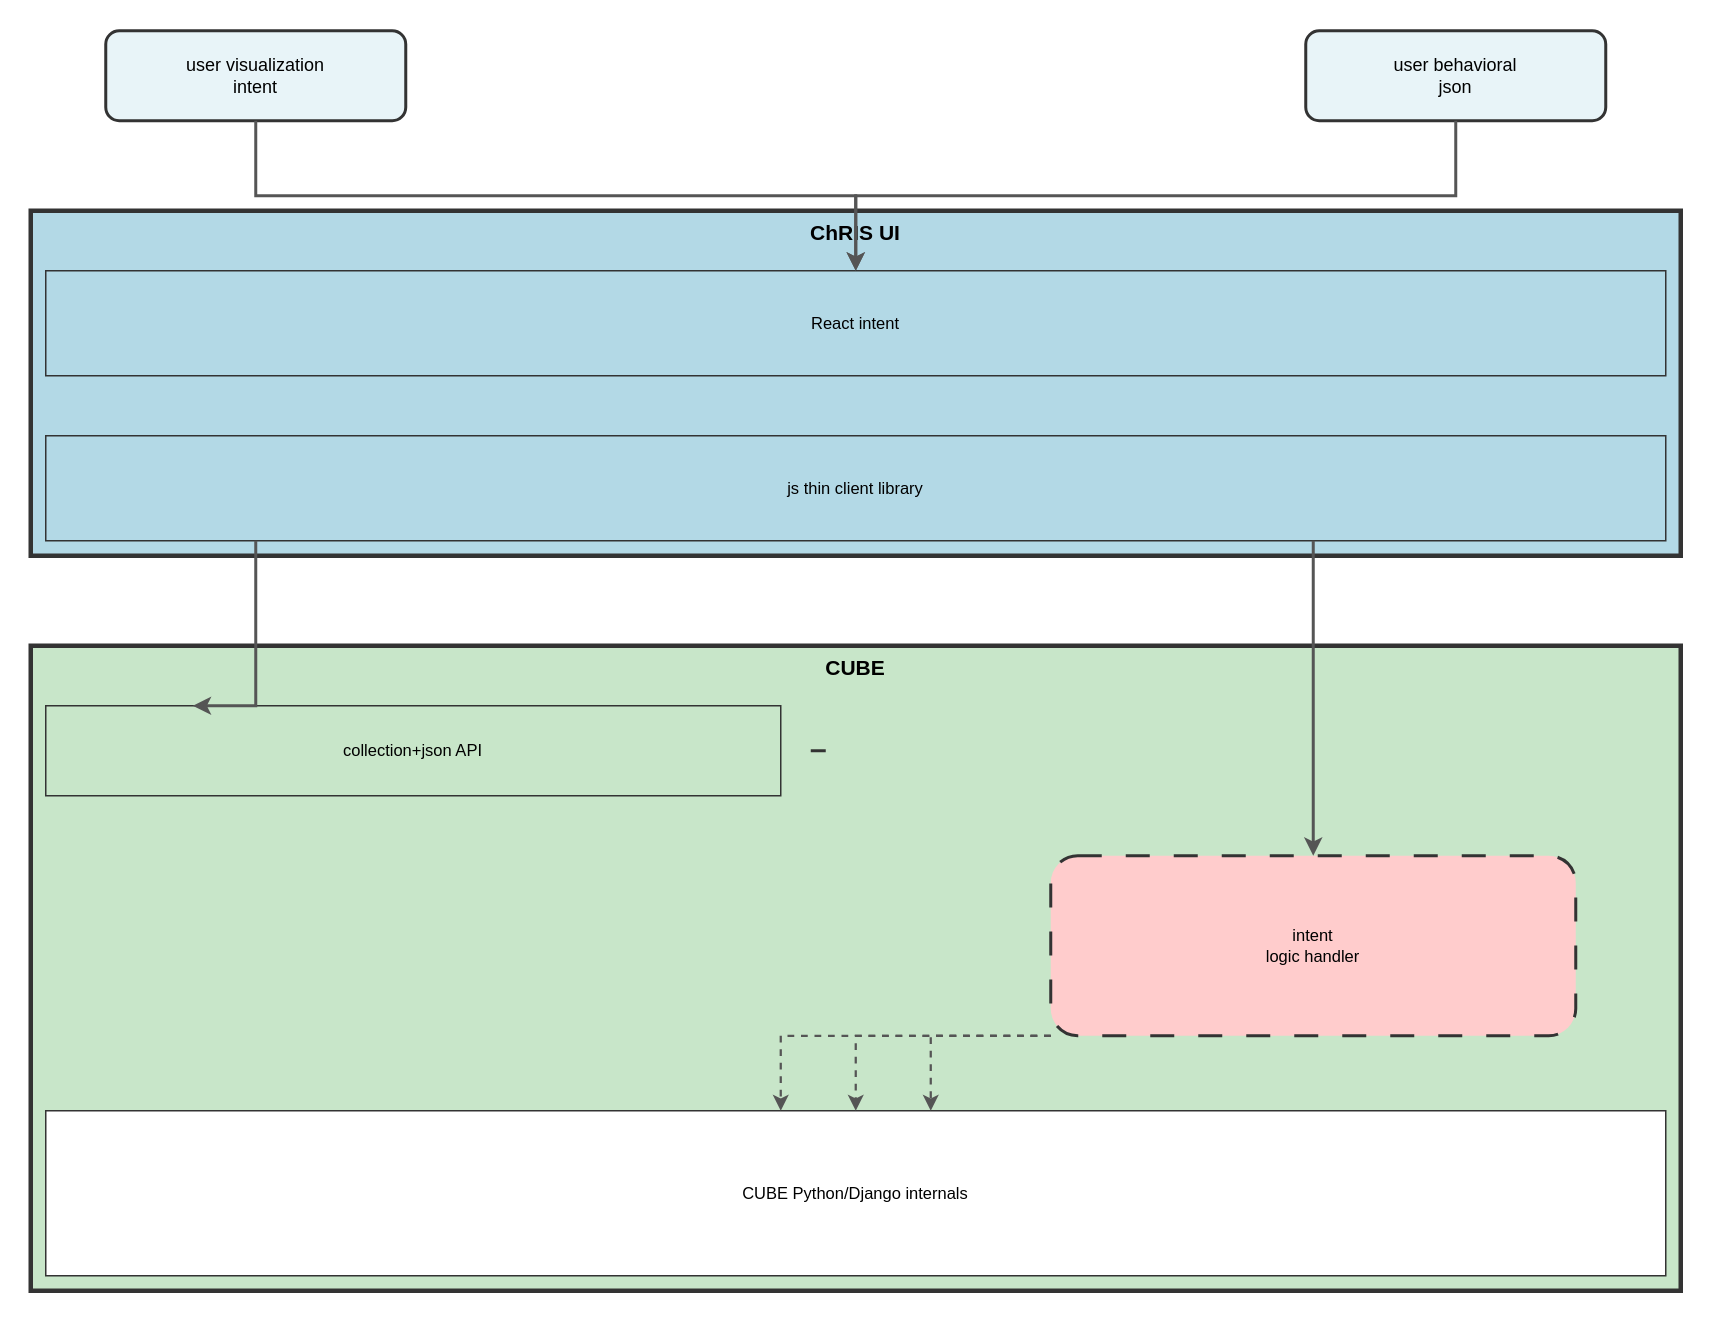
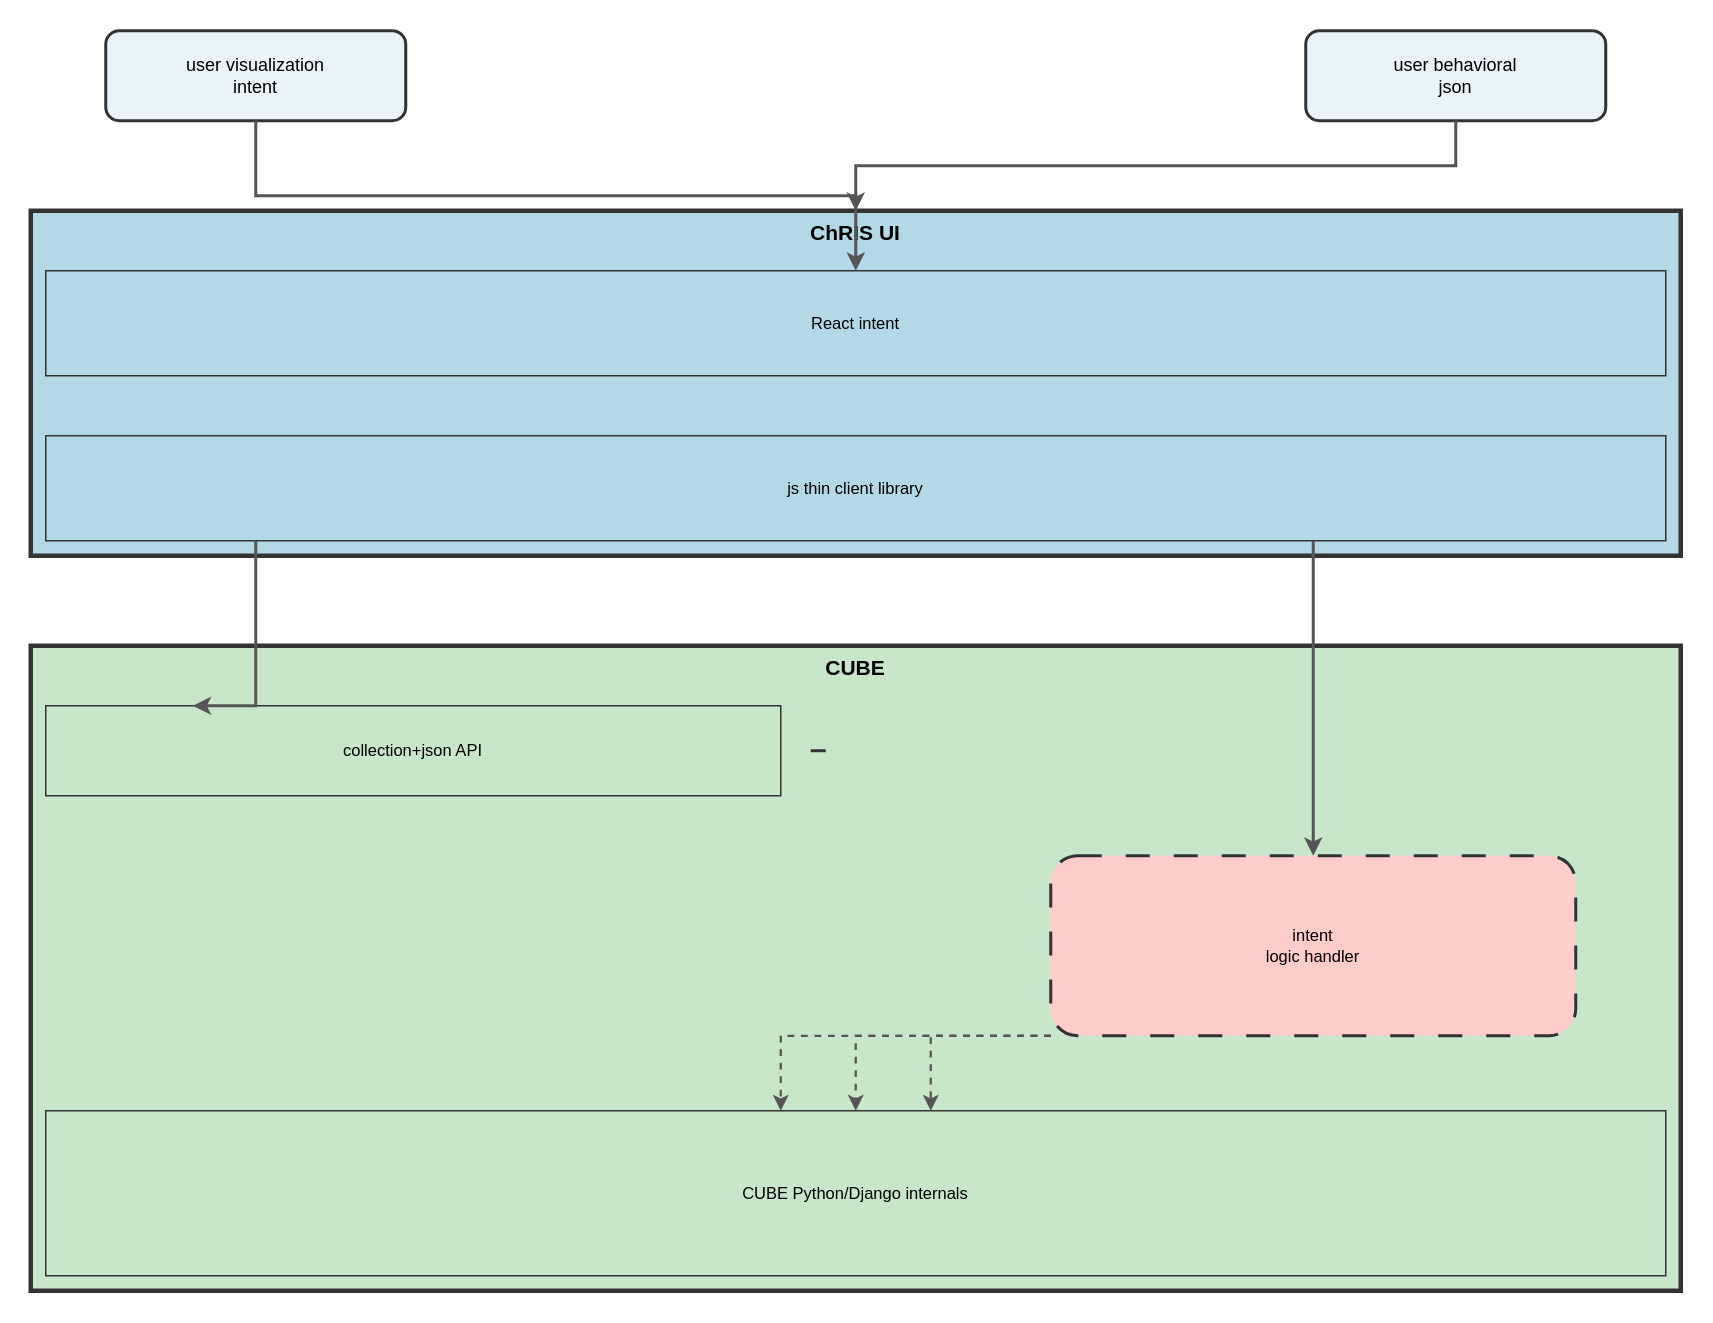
(1173, 196) -> (1143, 166)
(856, 1193) -> (856, 1193)
